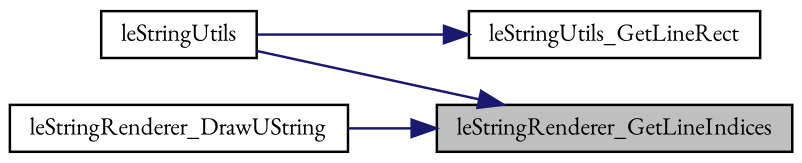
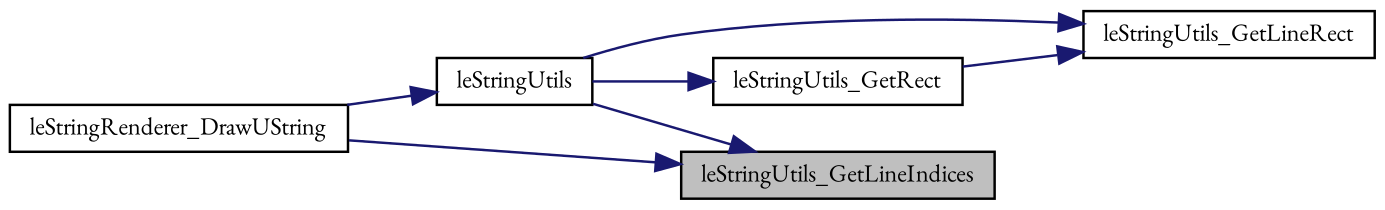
none -> (838, 81)
none -> (379, 100)
(615, 128) -> (838, 175)
